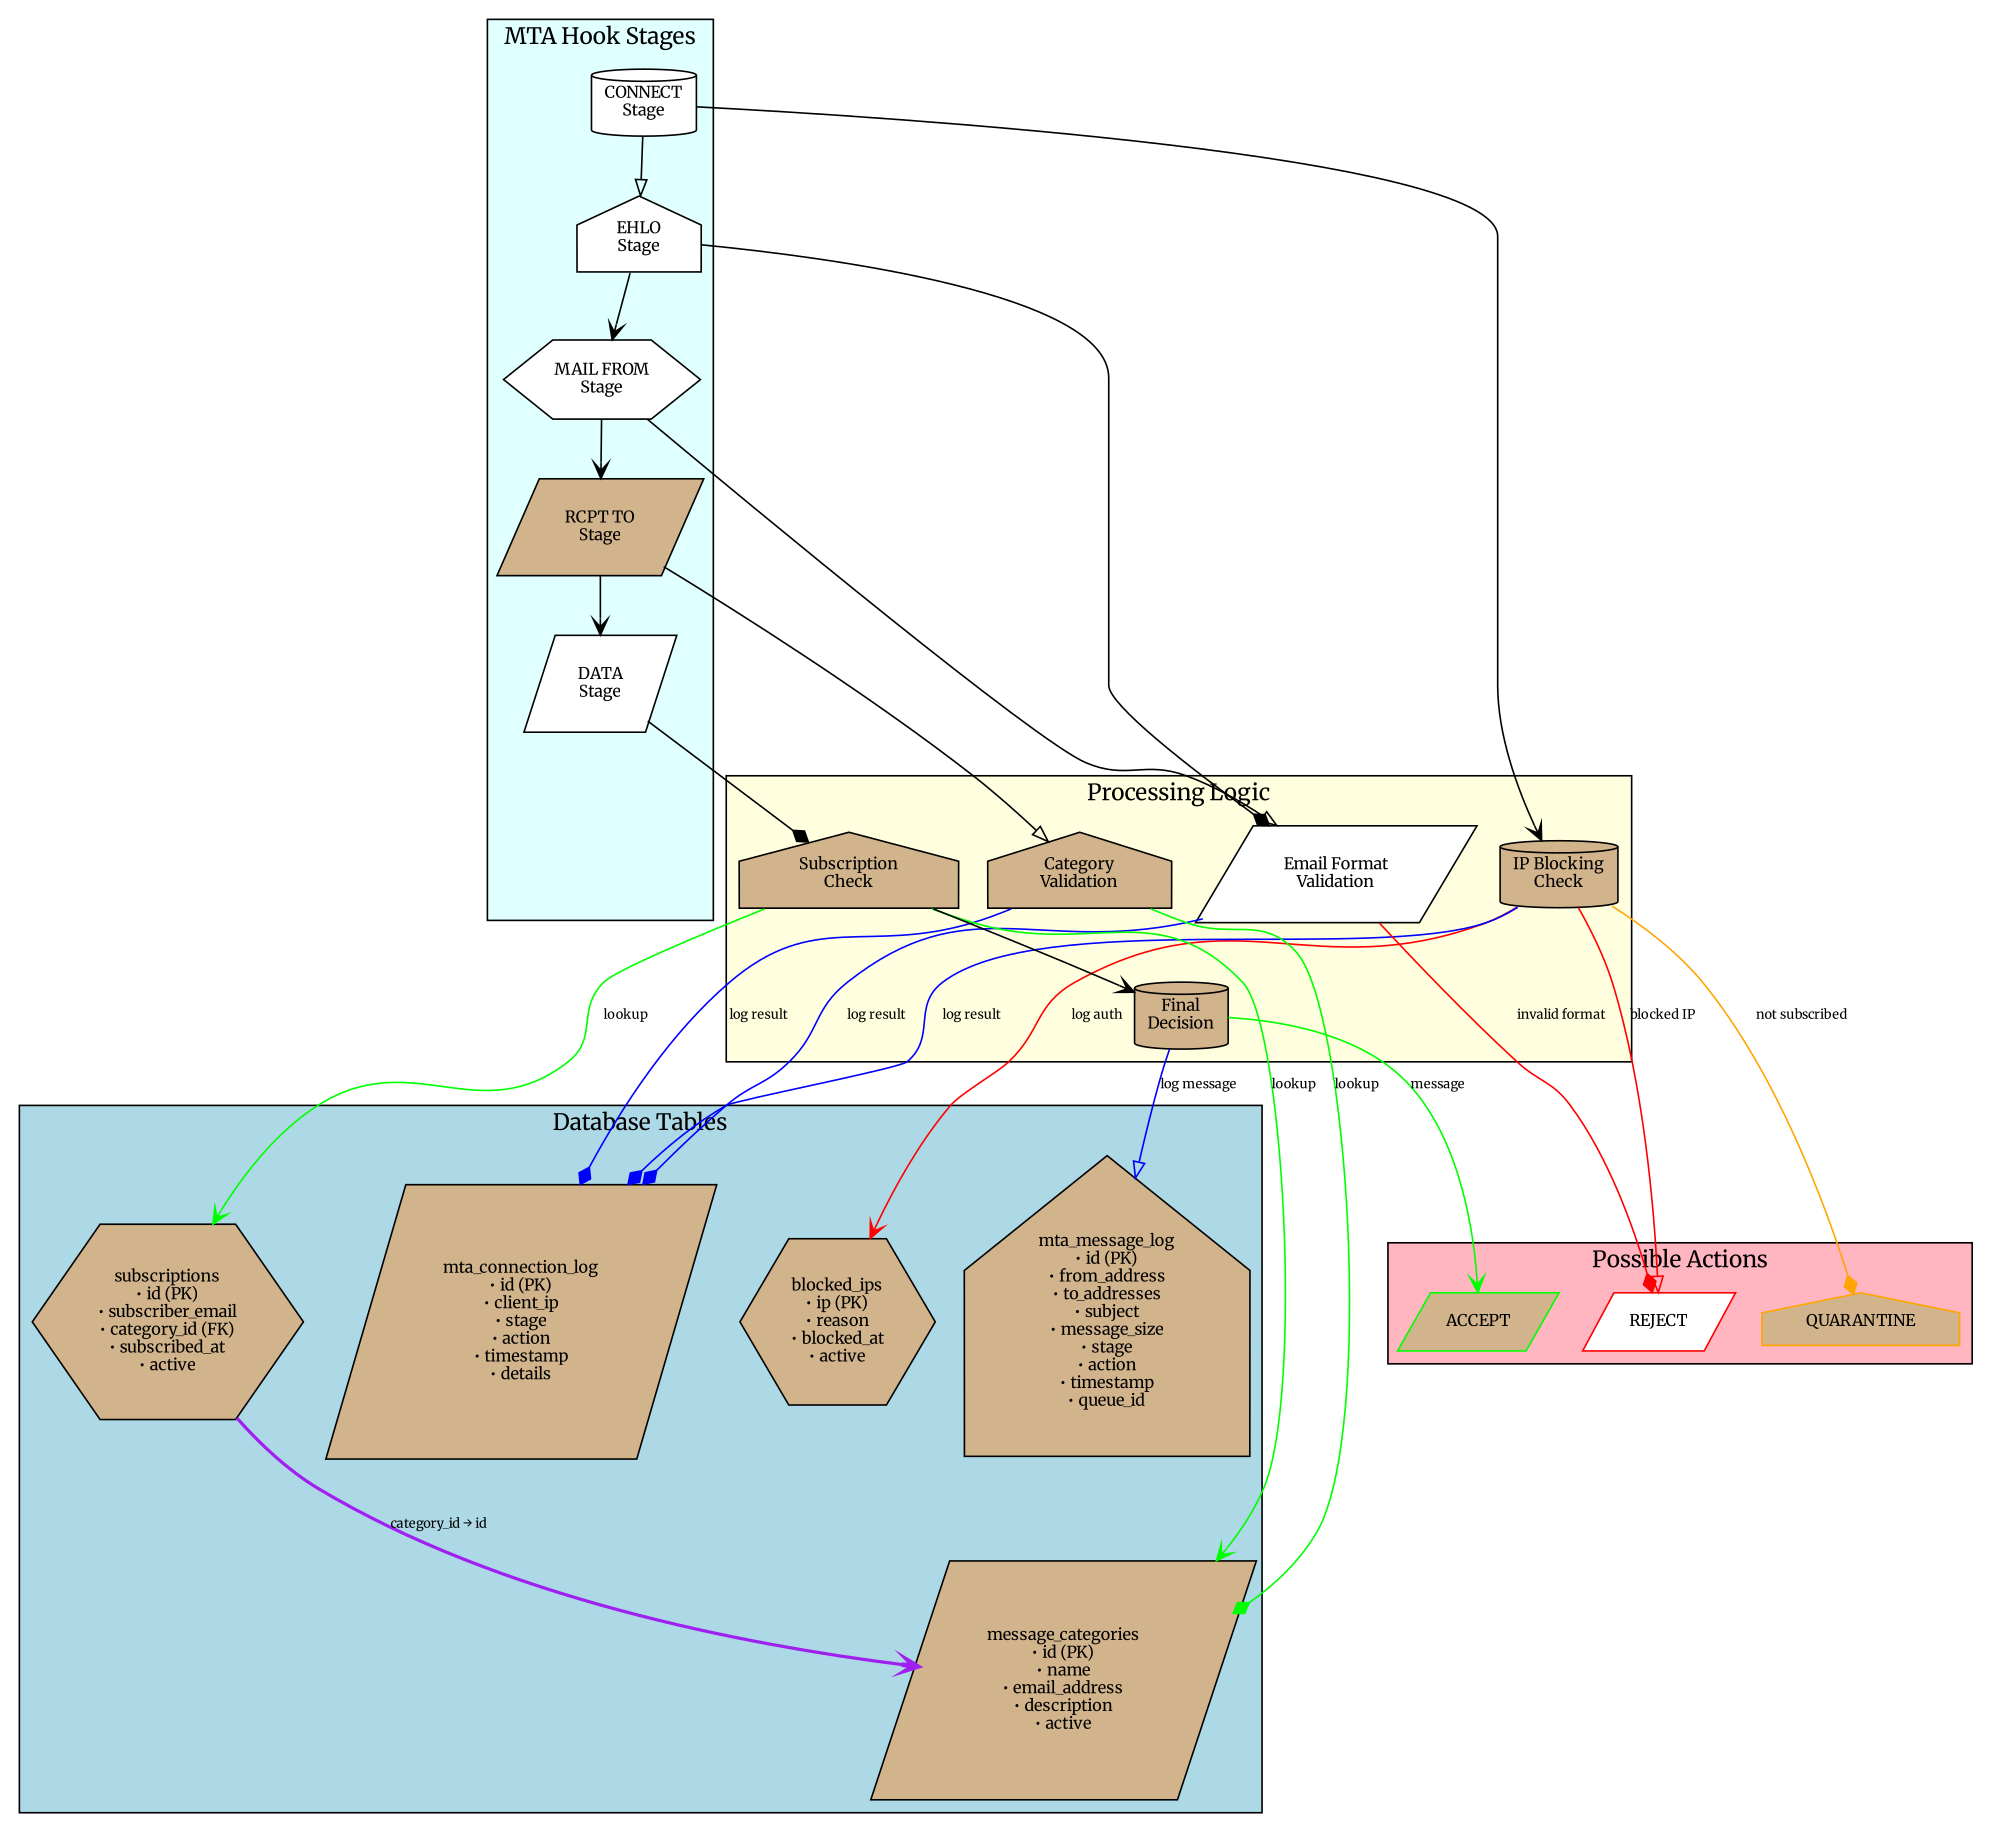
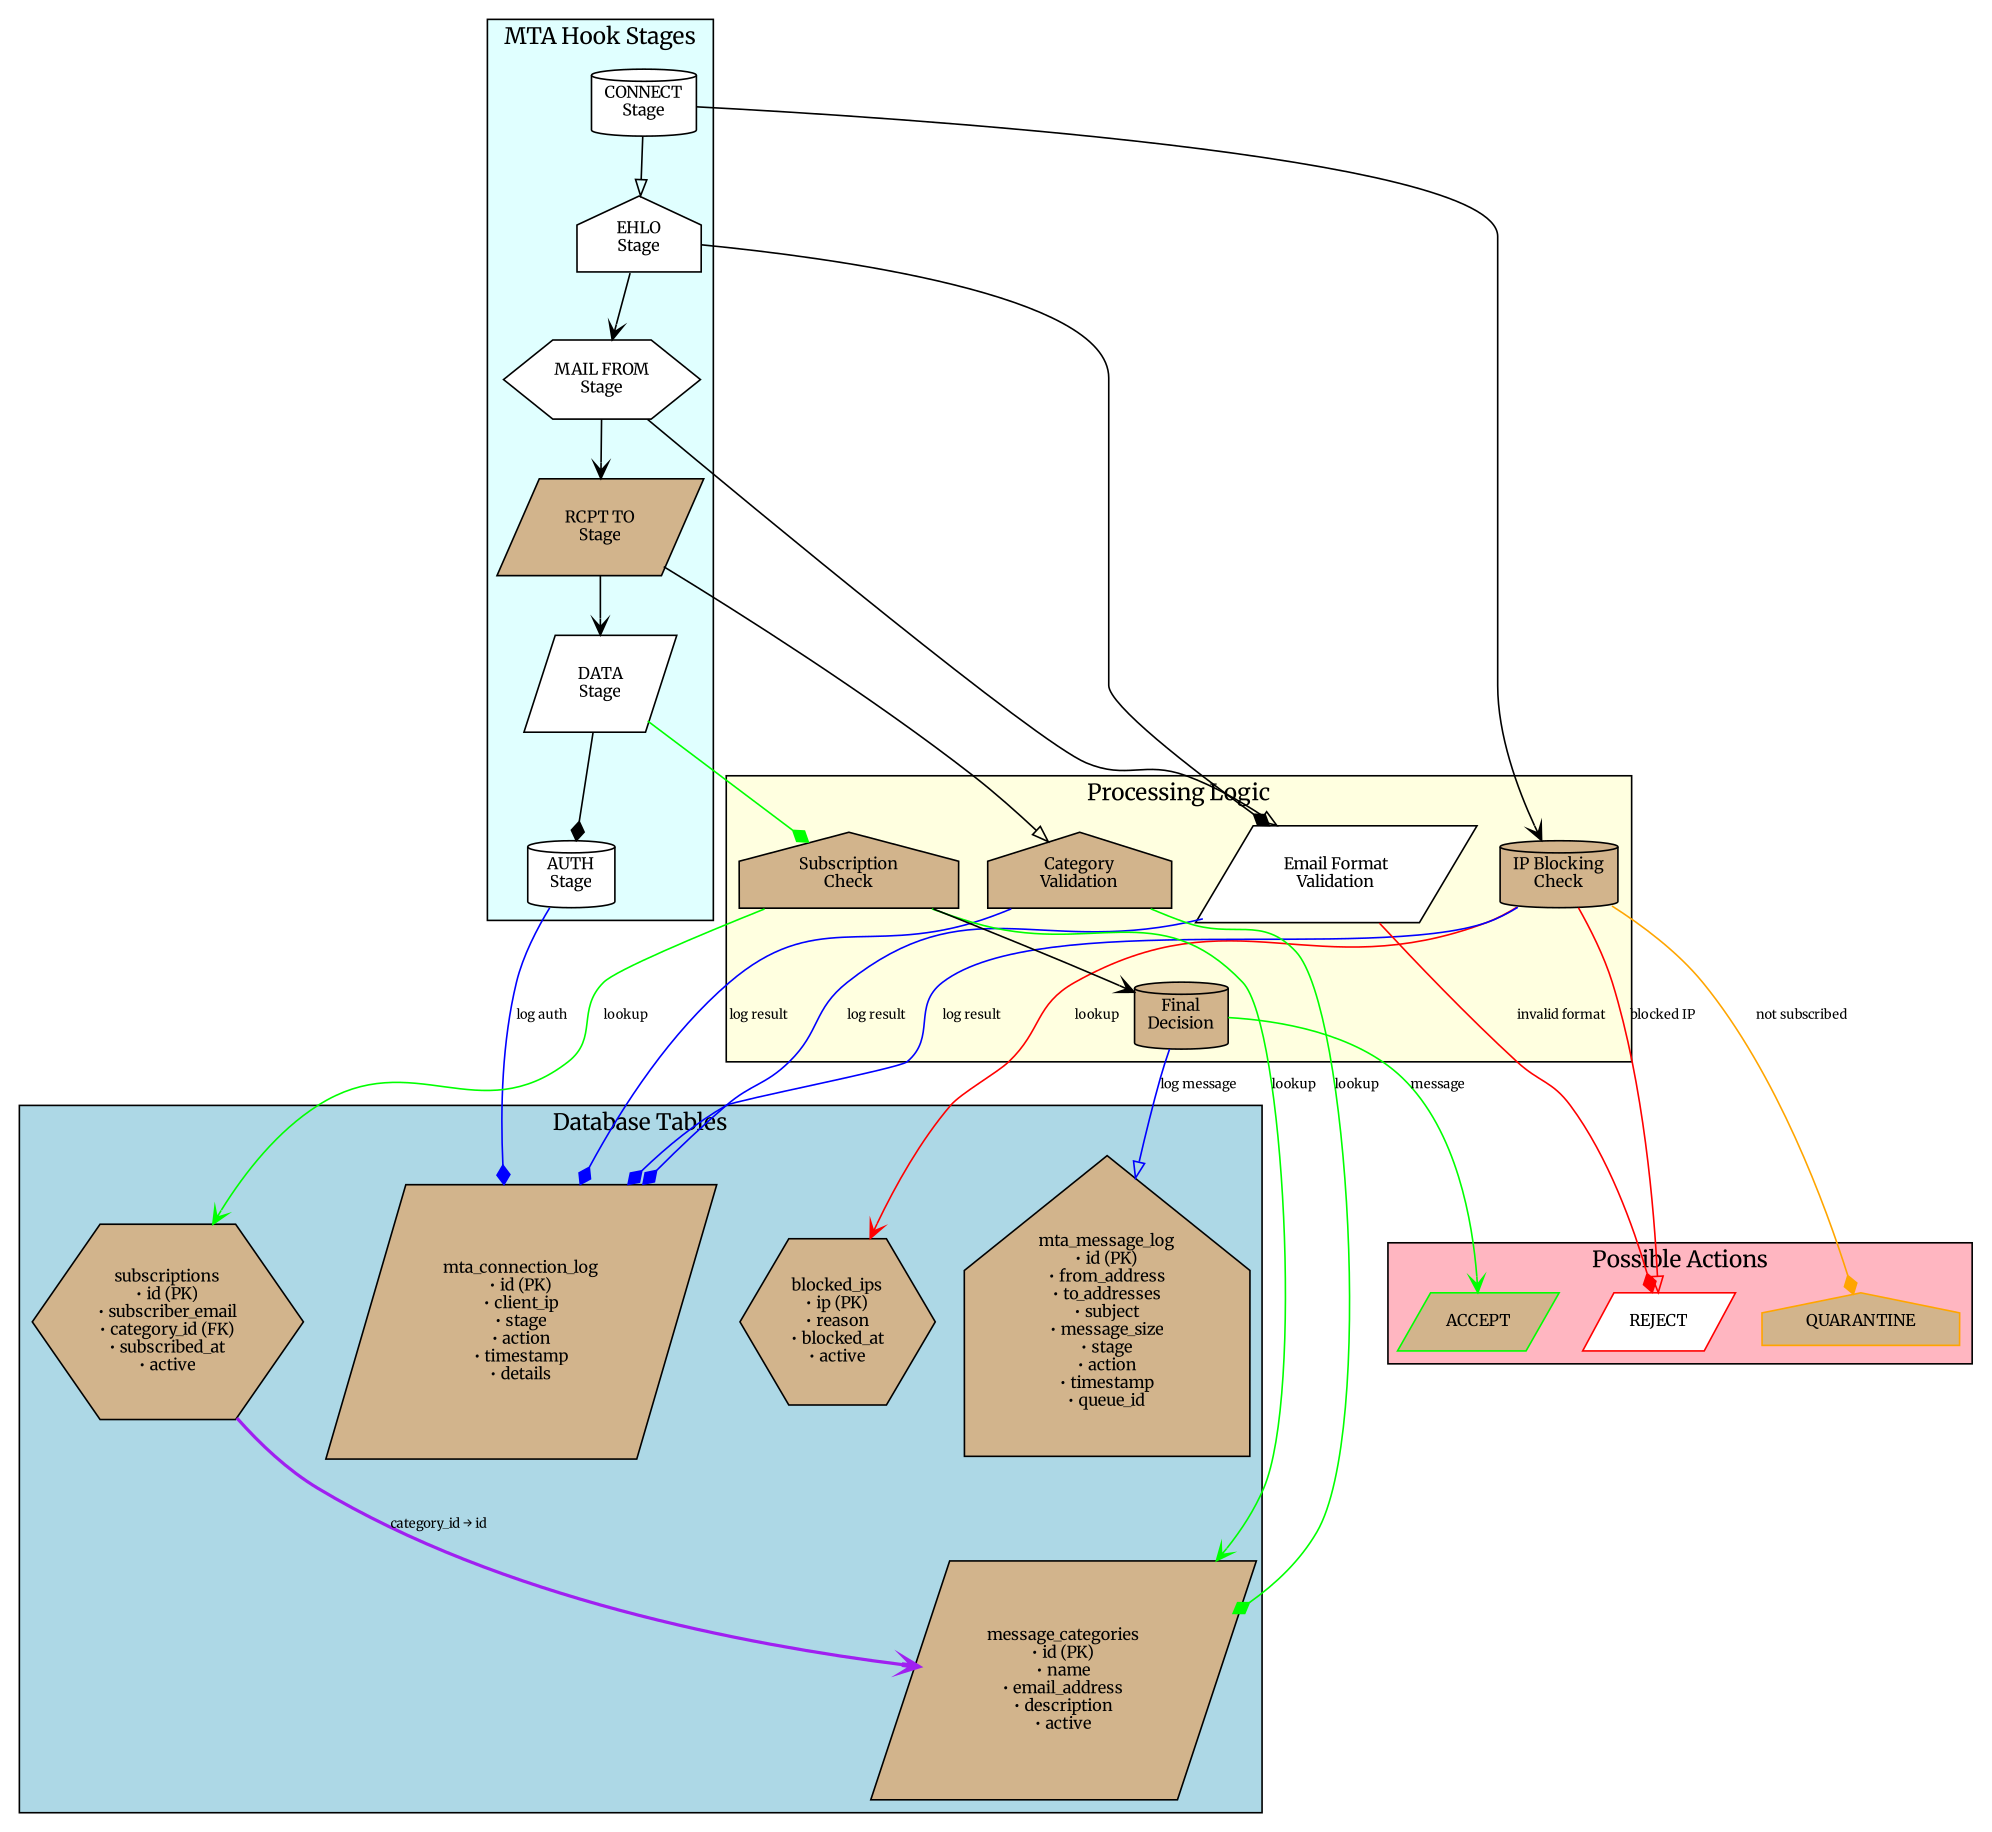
(702, 762) -> (702, 762)
none -> (571, 874)
(1097, 1016) -> (1097, 1016)
